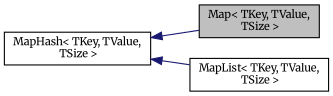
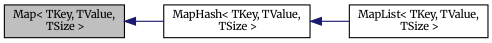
(181, 33) -> (150, 21)
